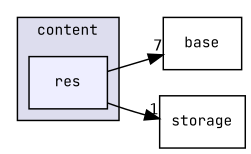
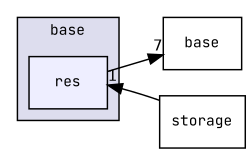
(68, 31) -> (68, 31)
(128, 110) -> (141, 94)
